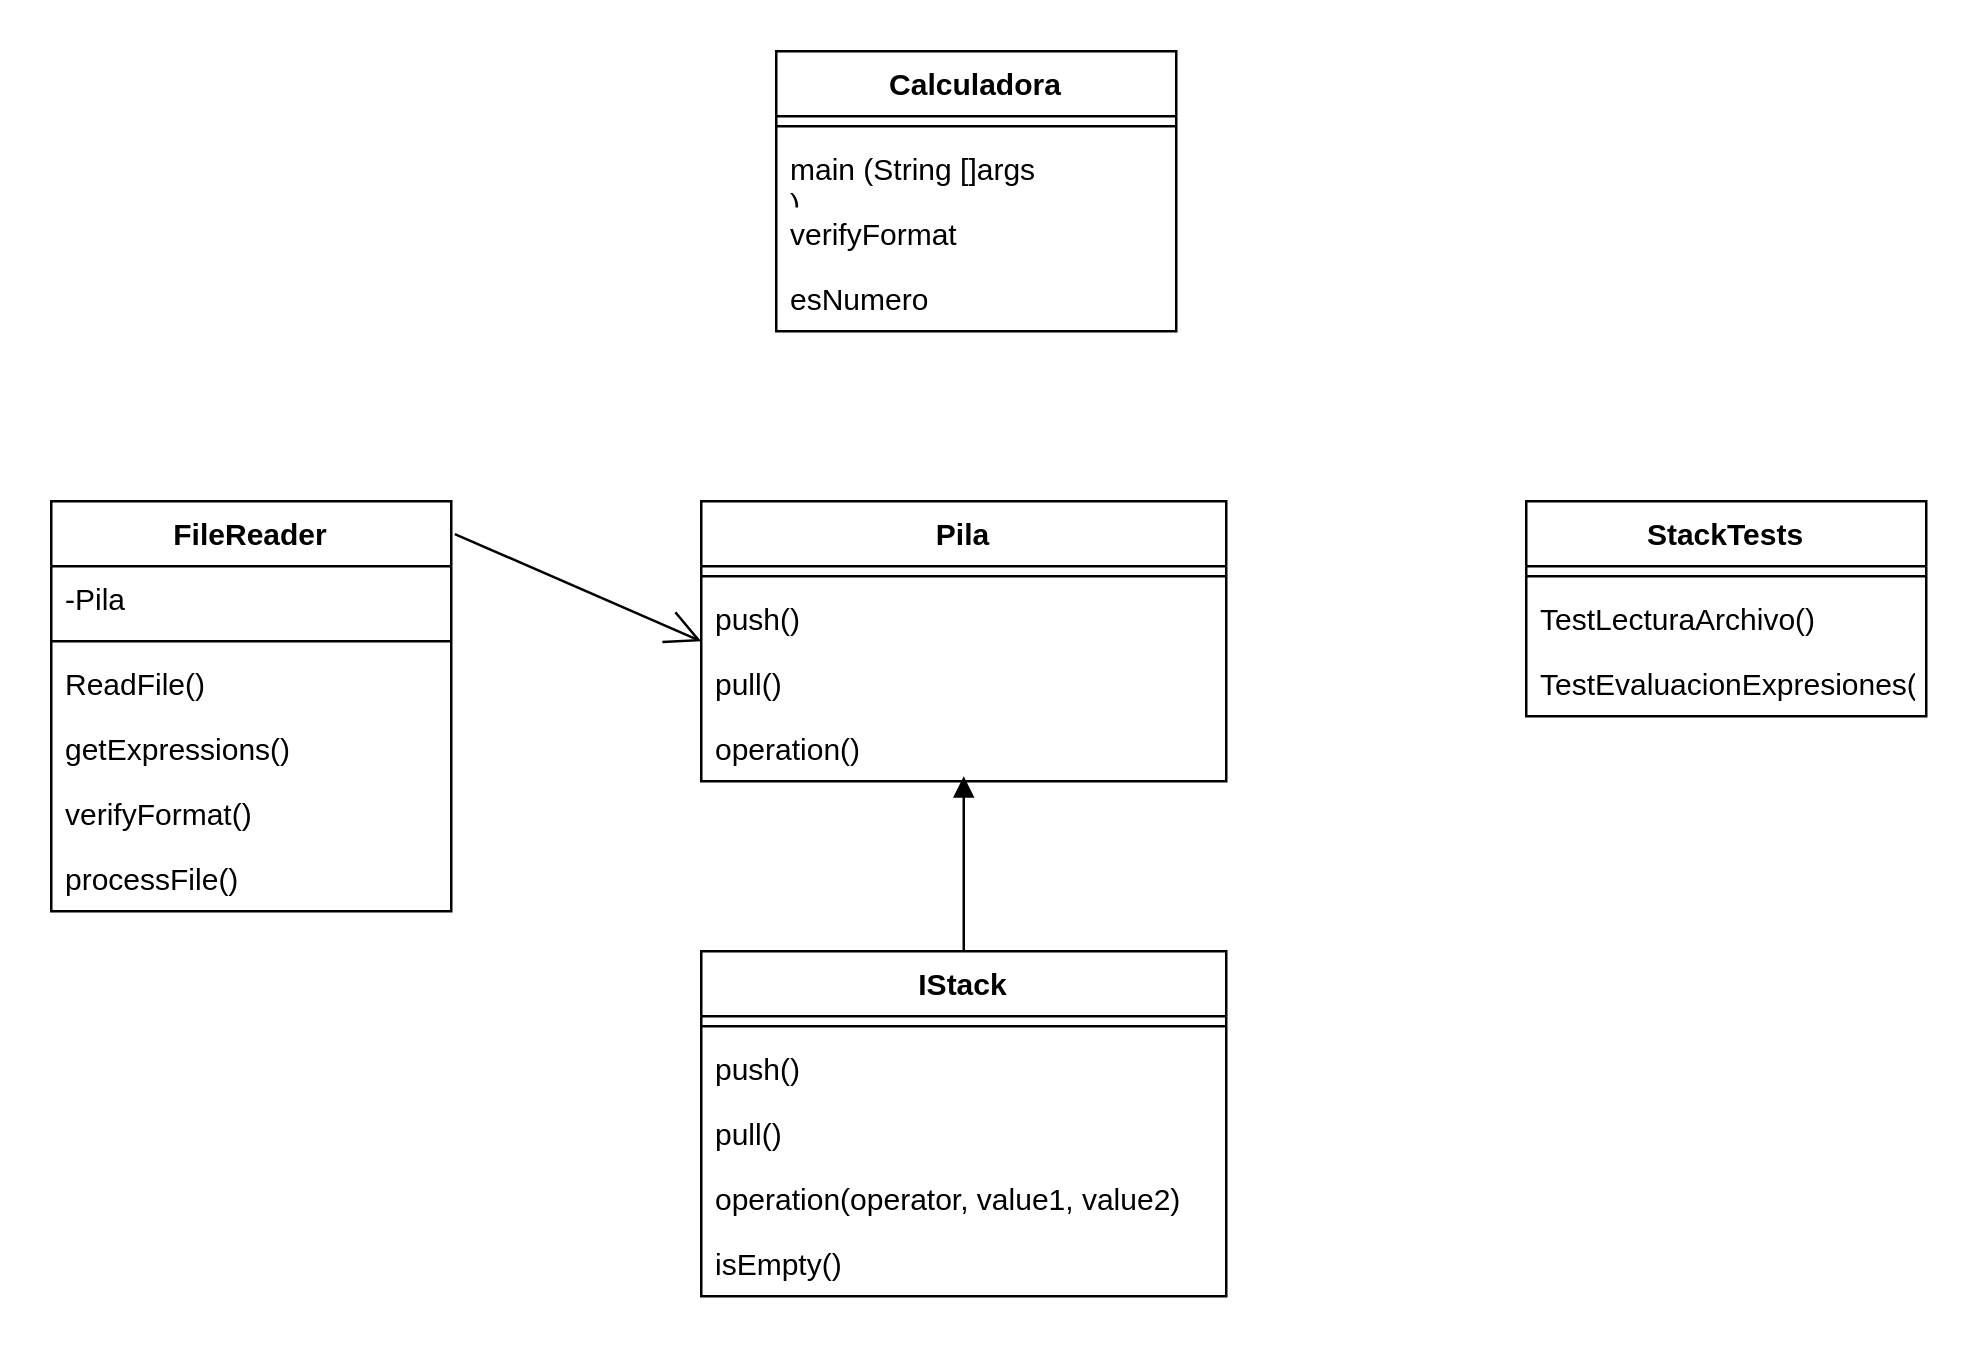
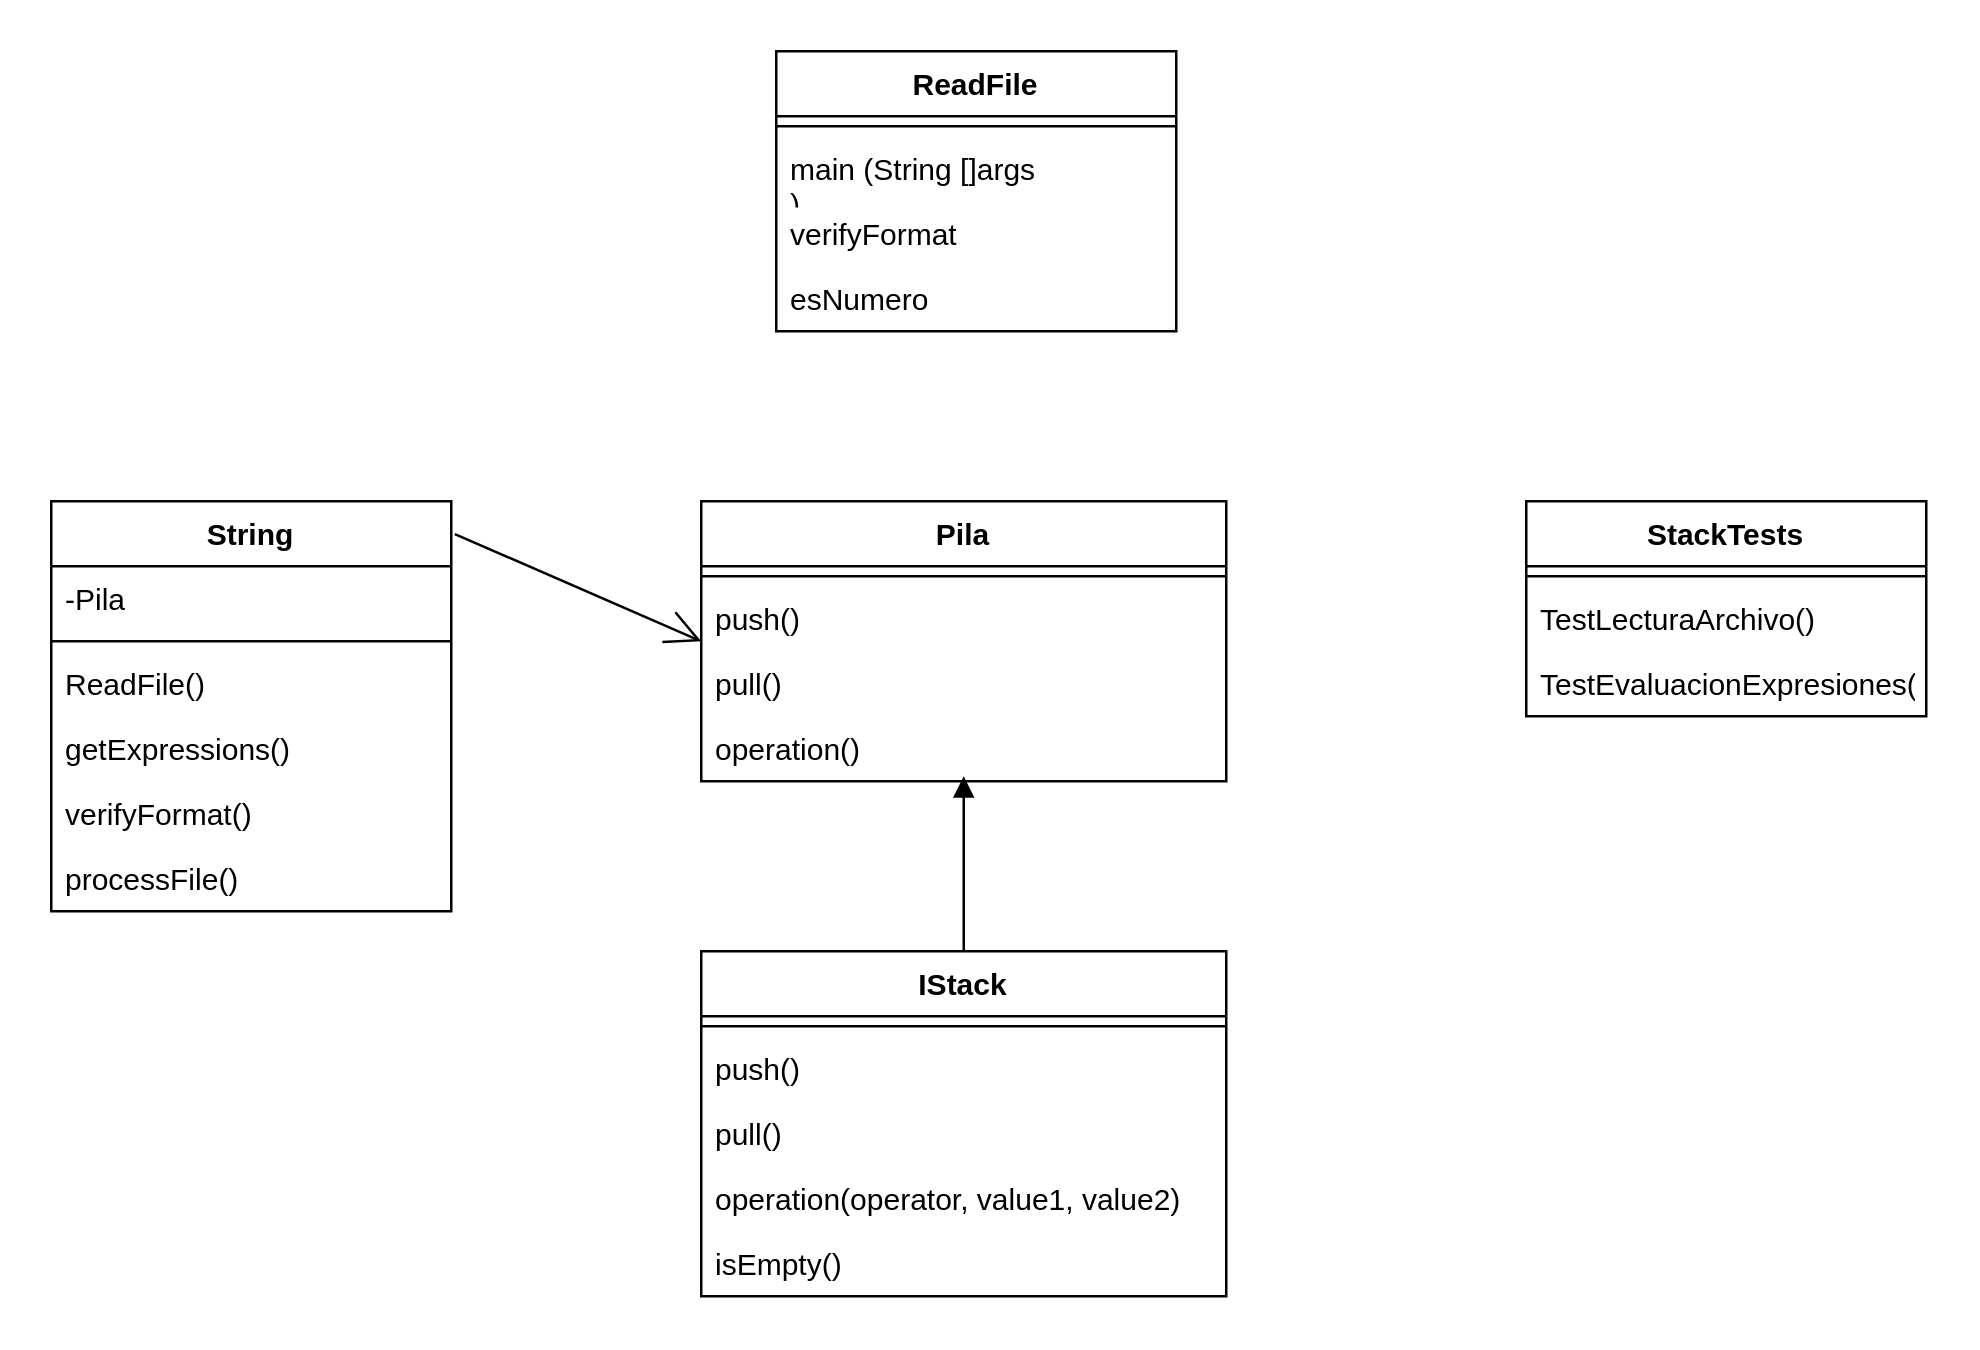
(976, 87) -> (976, 87)
(251, 537) -> (251, 537)
